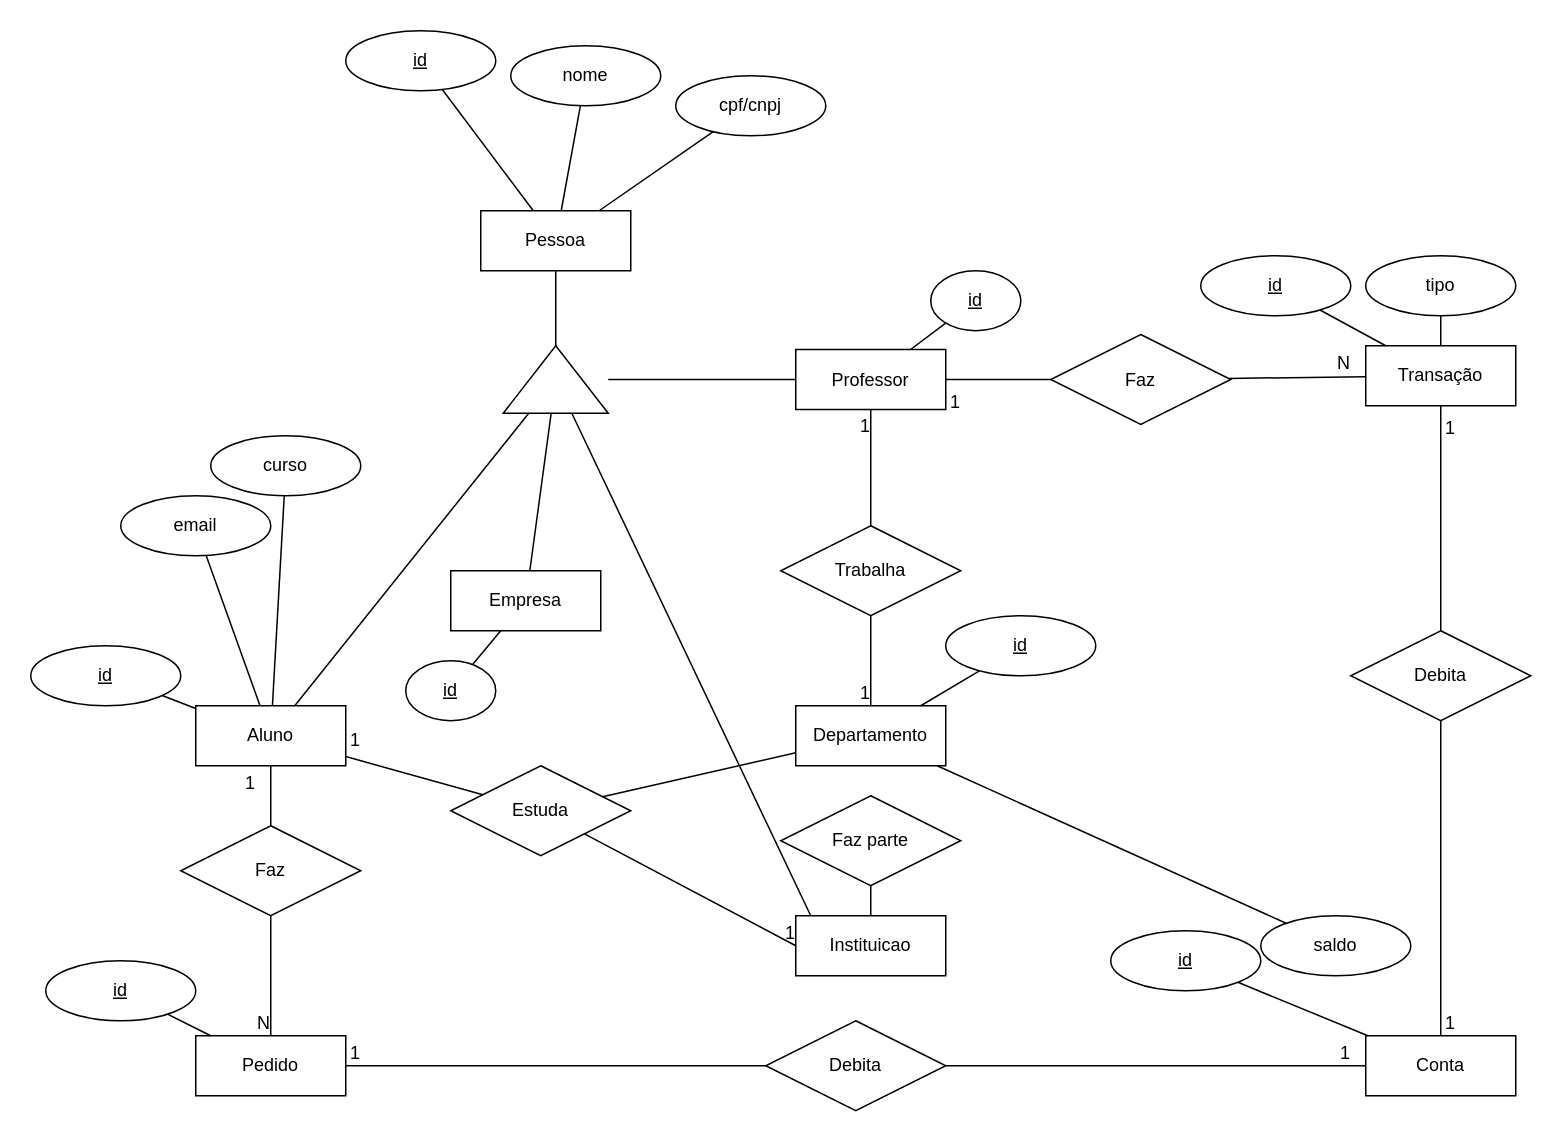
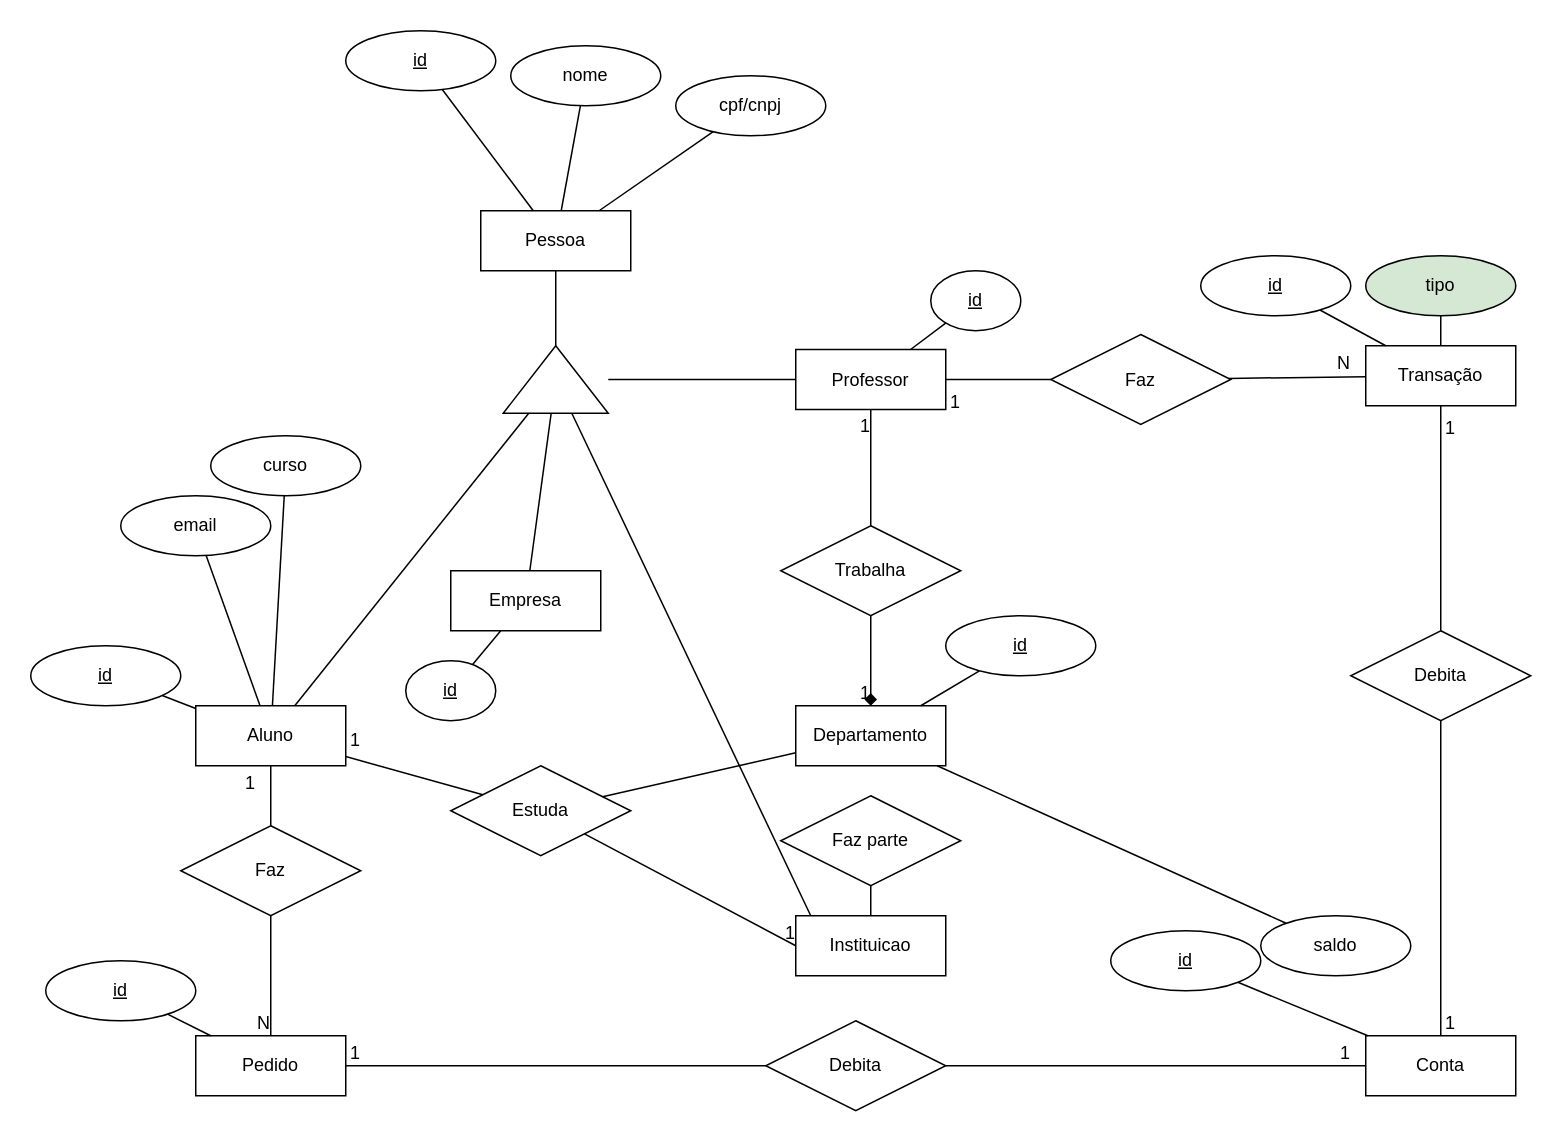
(1441, 286) -> (1441, 286)
(871, 699) -> (871, 693)
